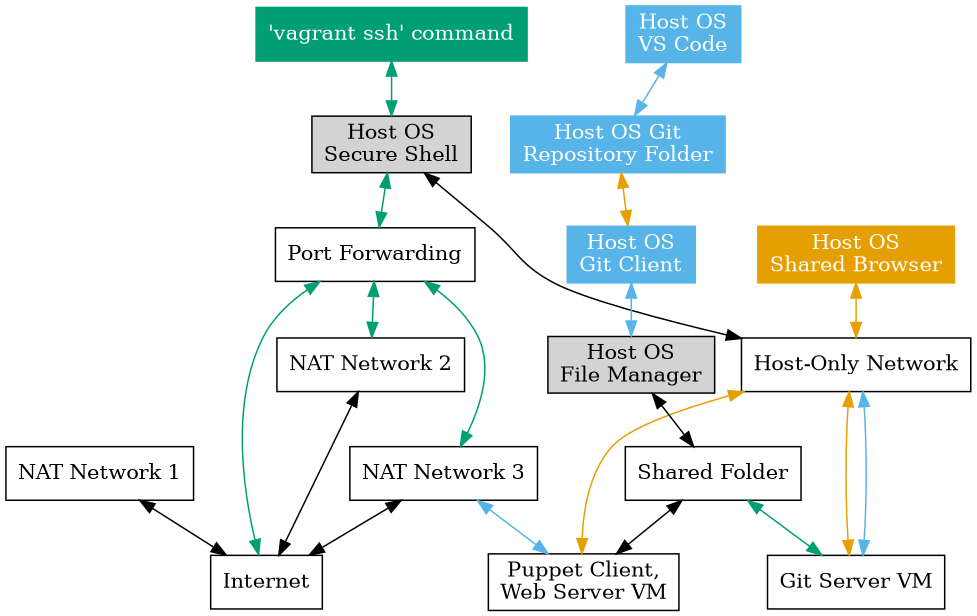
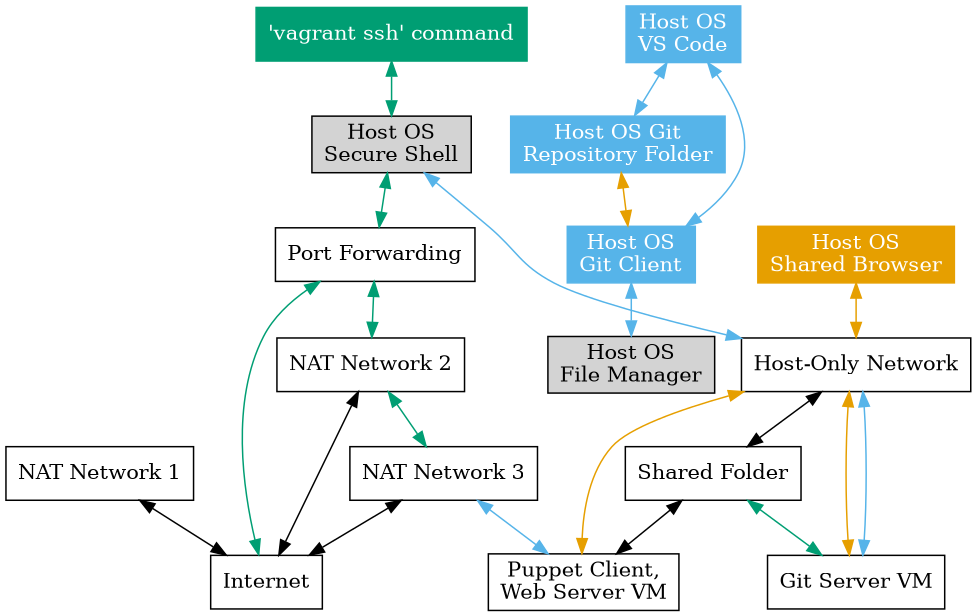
none -> (744, 151)
(565, 288) -> (565, 288)
(483, 355) -> (407, 419)
(675, 423) -> (785, 419)
